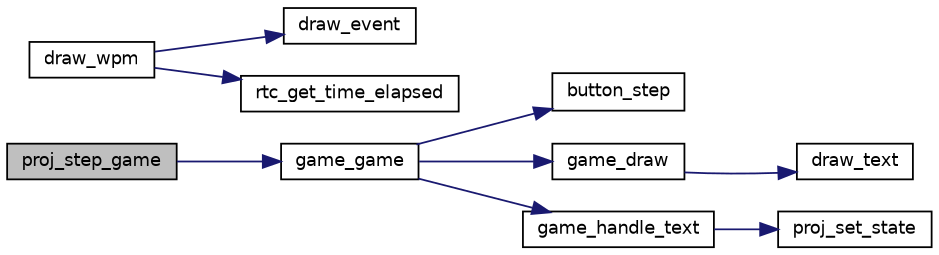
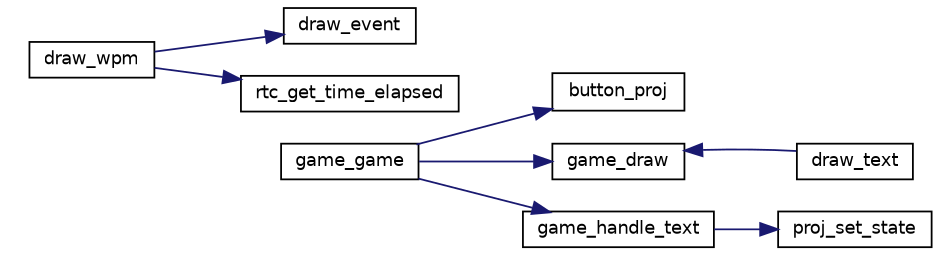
(618, 92) -> (618, 92)
(92, 162) -> none
(731, 174) -> (750, 150)
